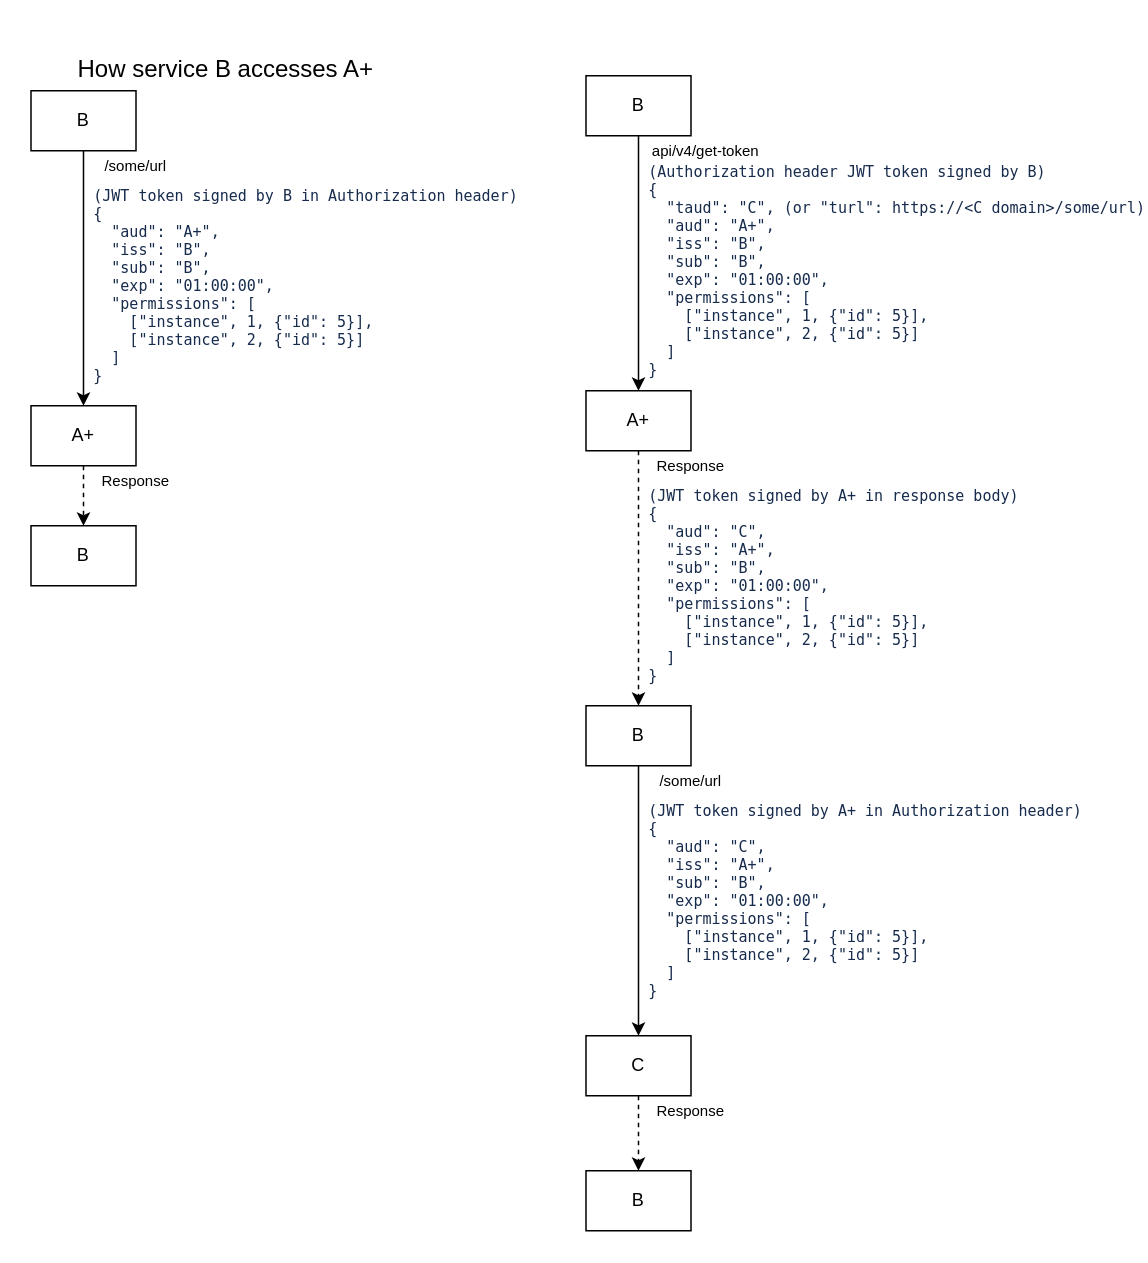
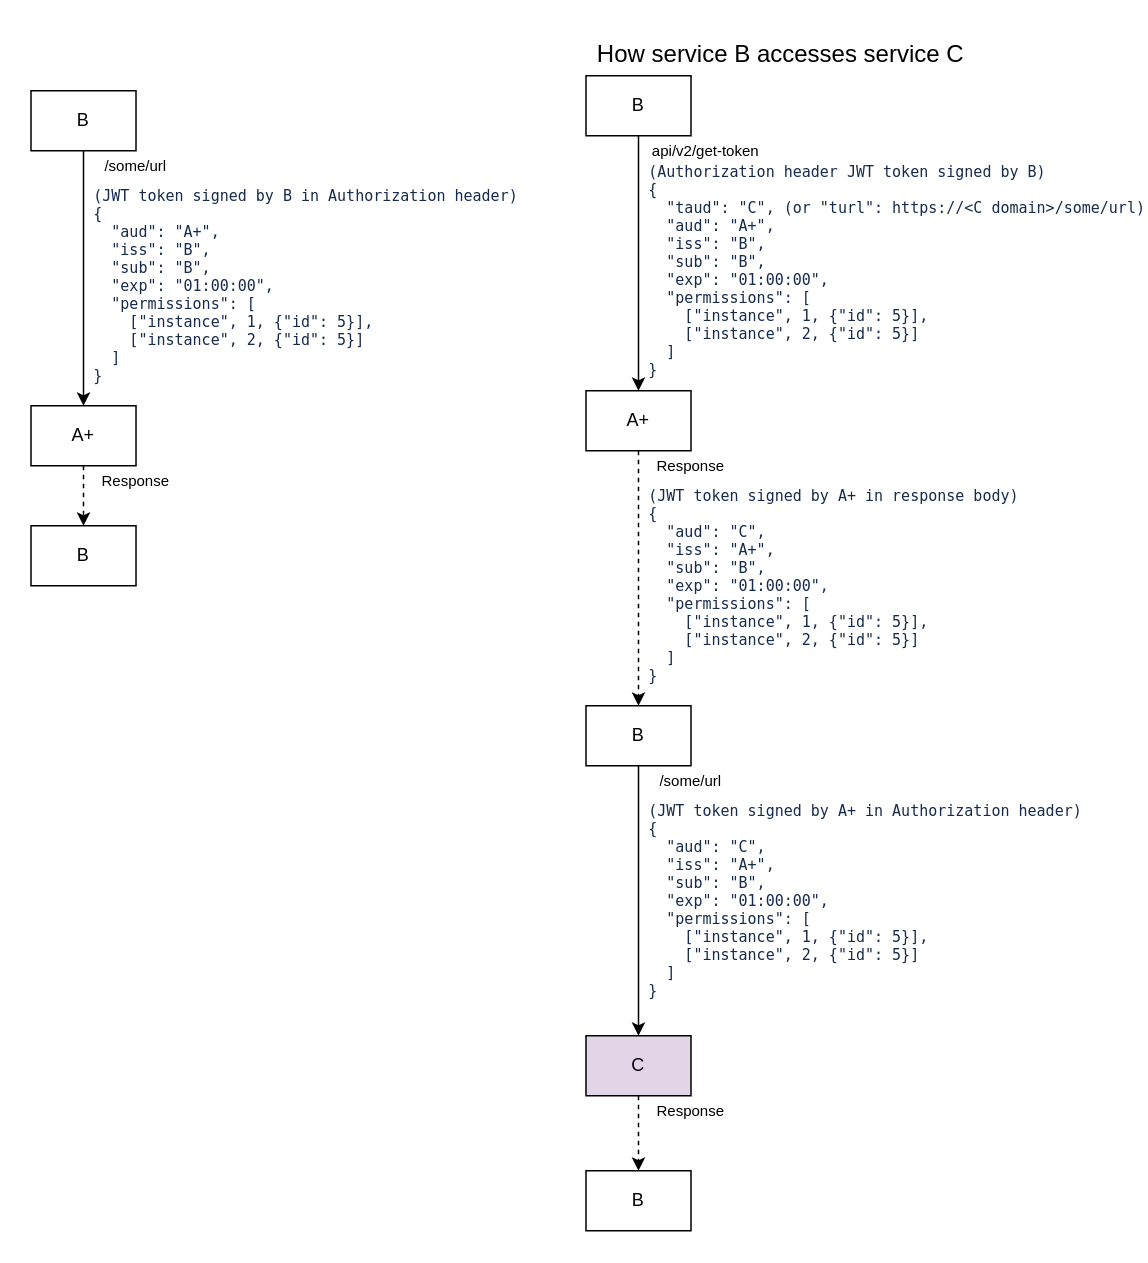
none -> (781, 53)
(226, 68) -> none
(706, 151) -> (706, 151)
(638, 1066) -> (638, 1066)
